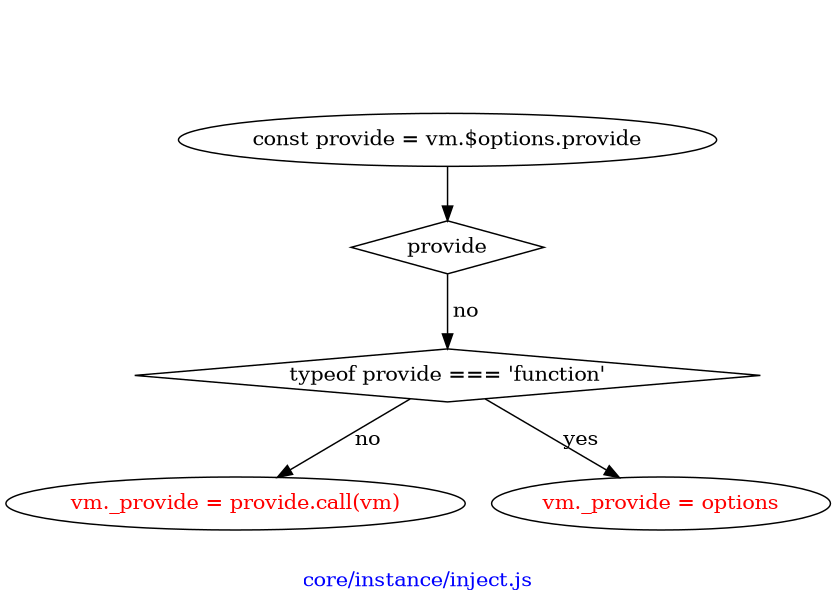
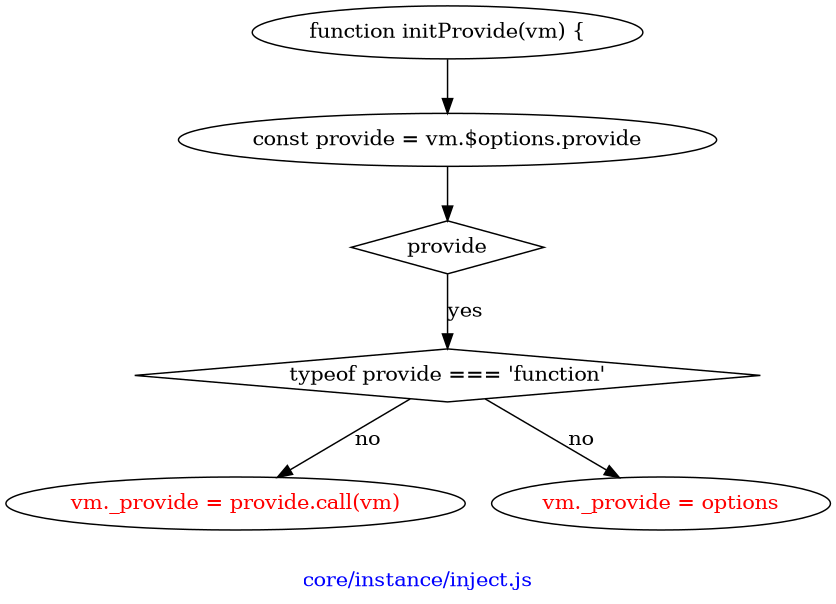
none -> (448, 32)
(466, 311) -> (466, 311)
(582, 439) -> (582, 439)
